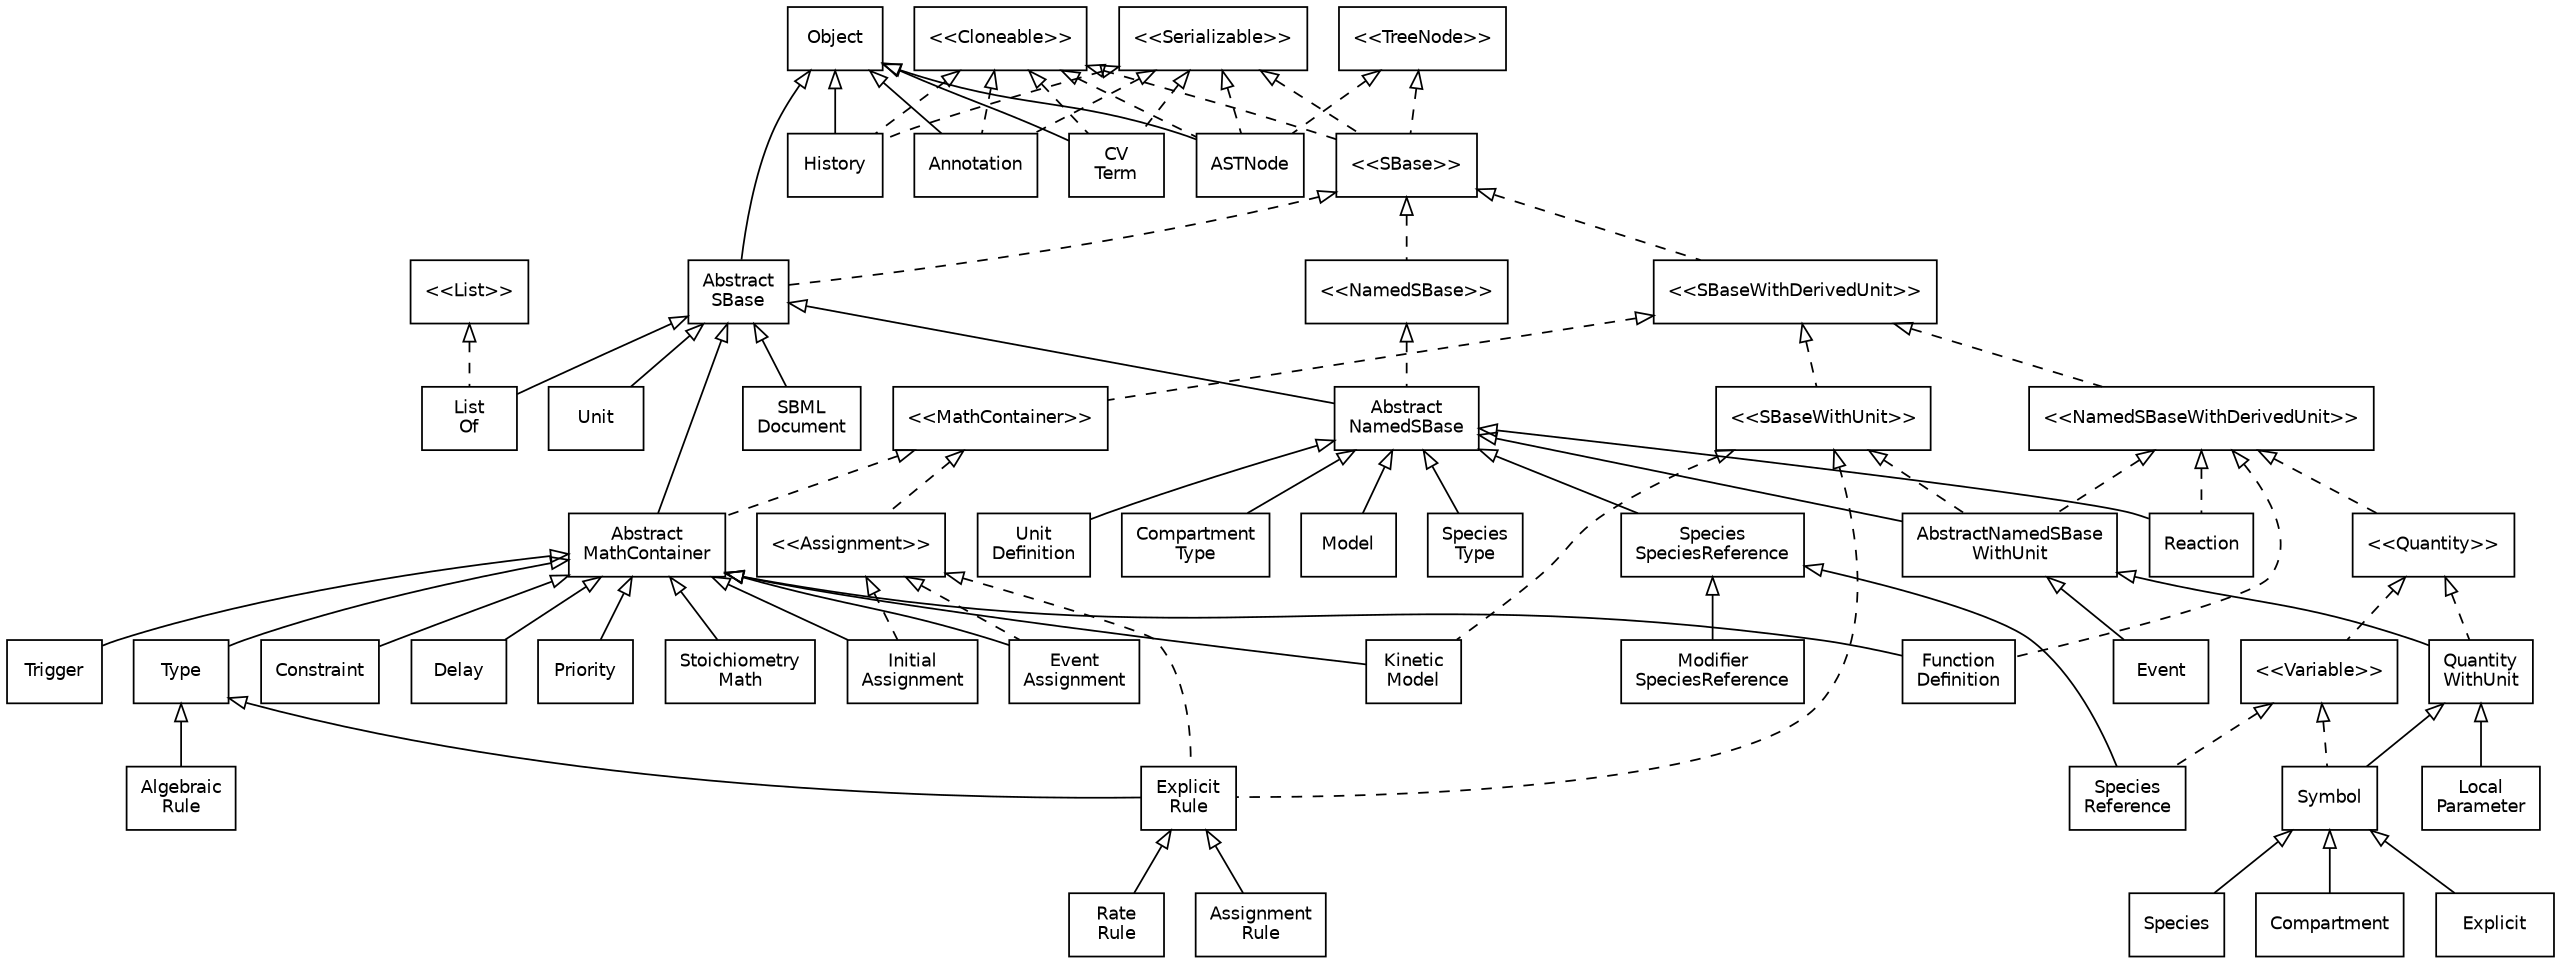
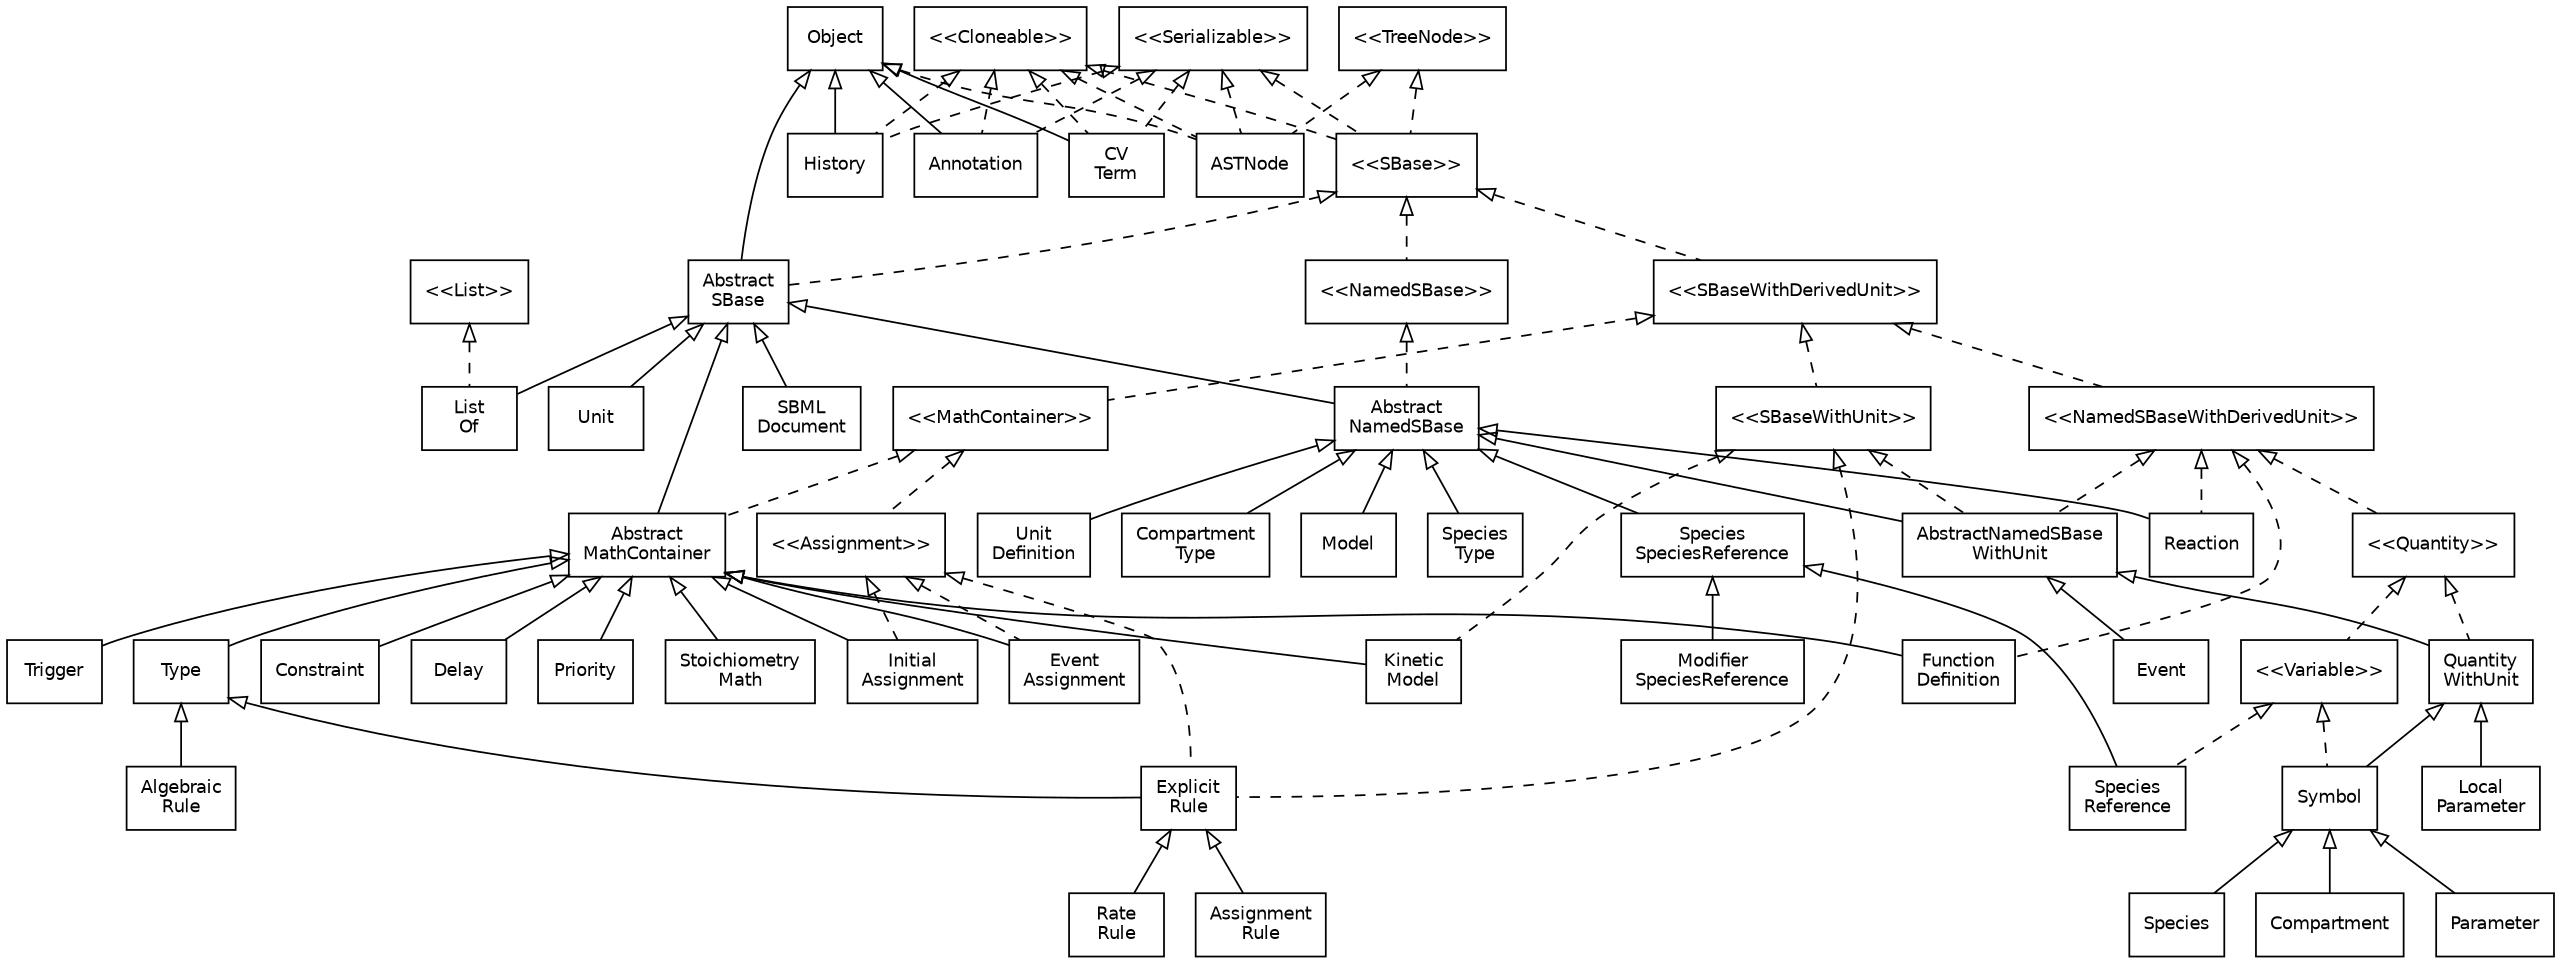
(1041, 103) -> (1041, 103)
(2495, 925) -> (2495, 925)
